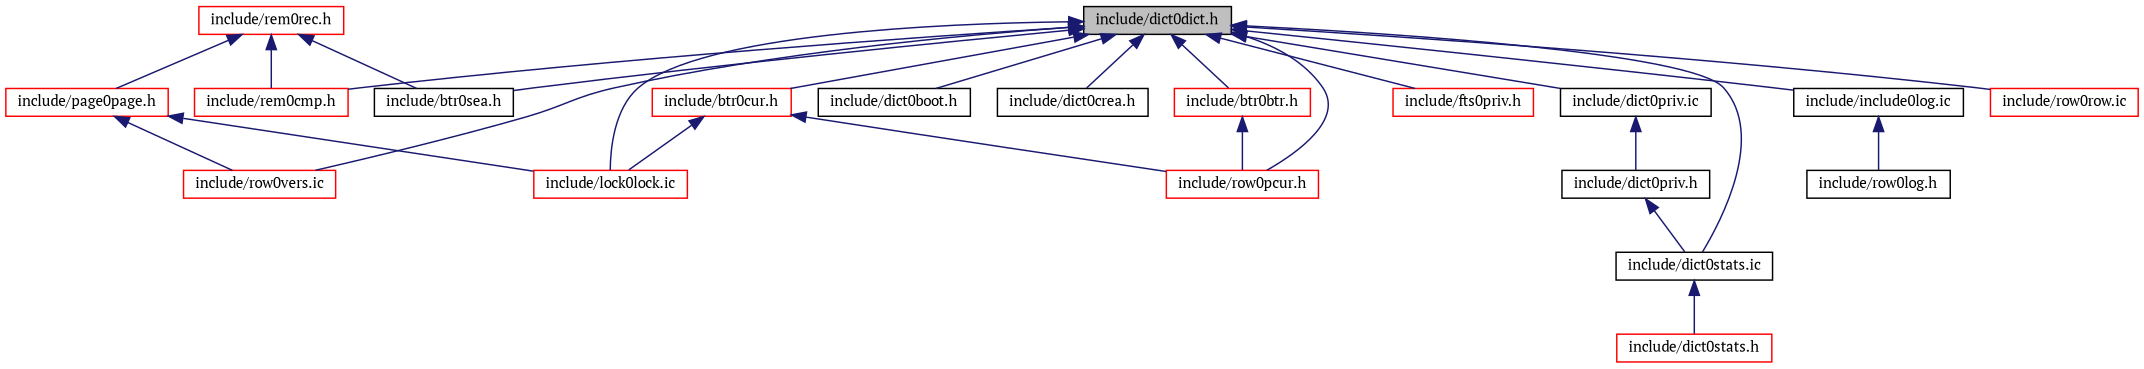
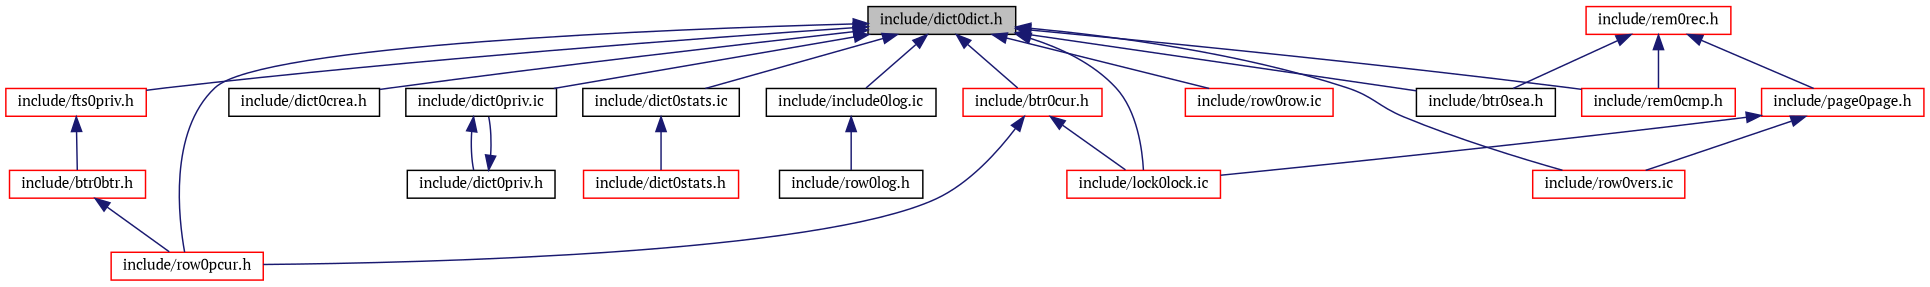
(1205, 66) -> (77, 151)
(894, 102) -> none
(1670, 231) -> (491, 136)
